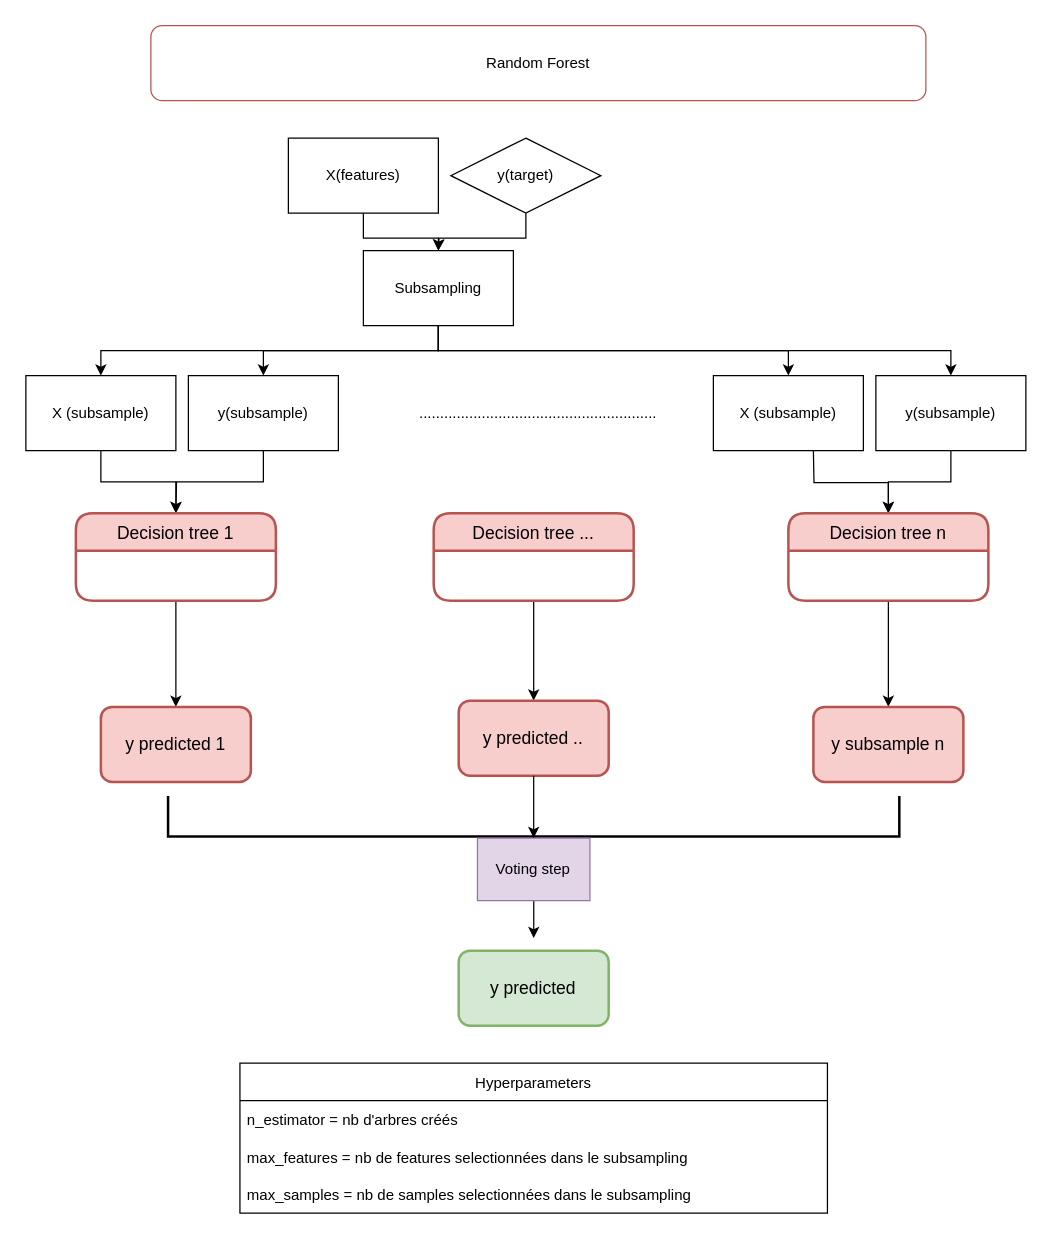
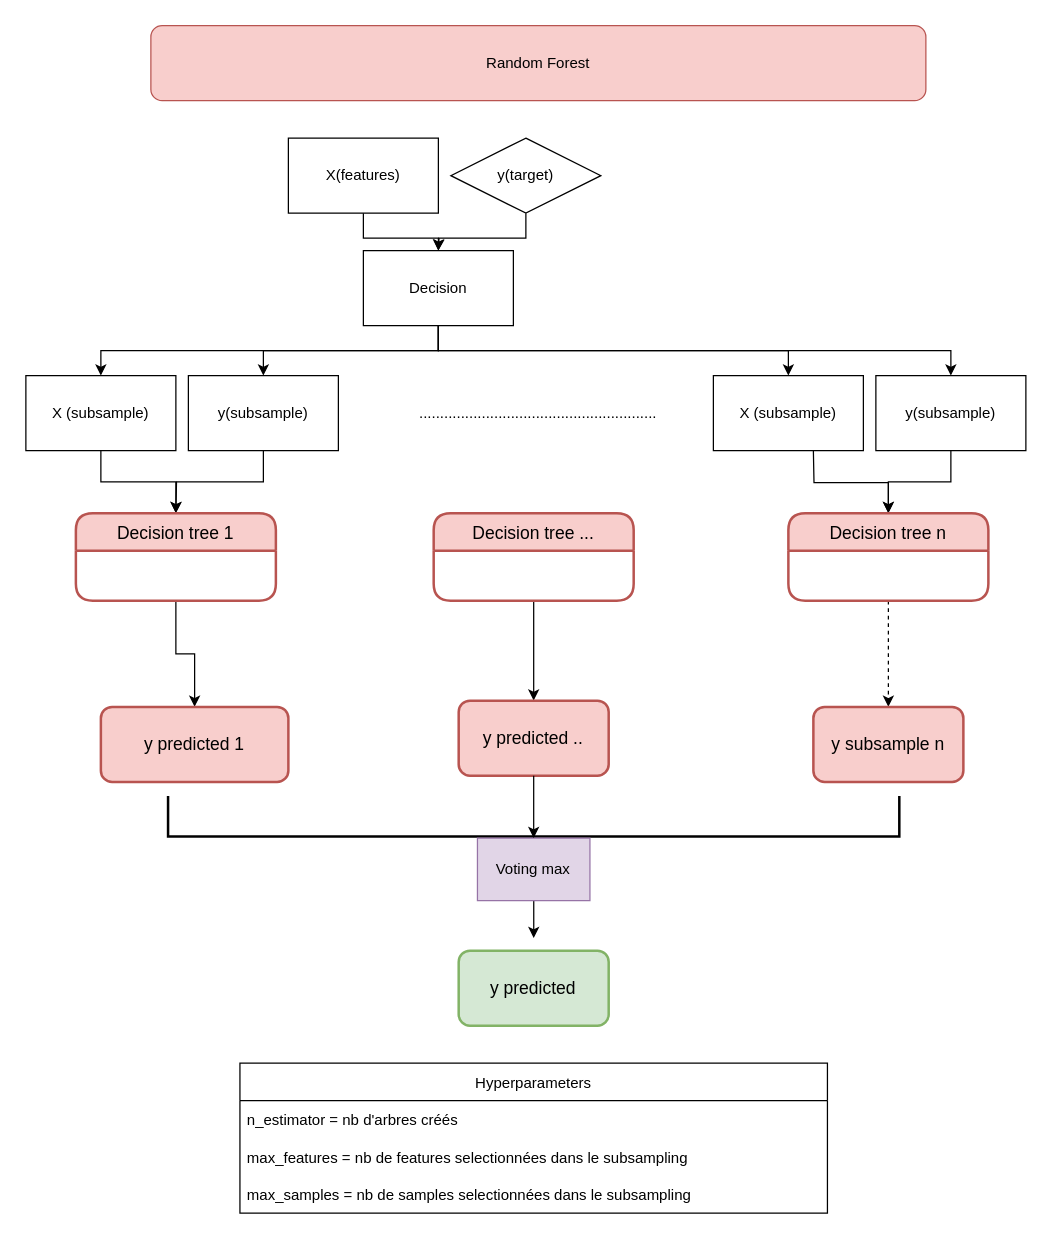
(538, 63) -> (538, 63)
(438, 288) -> (438, 288)
(888, 651) -> (888, 651)
(176, 744) -> (194, 744)
(533, 869) -> (533, 869)
